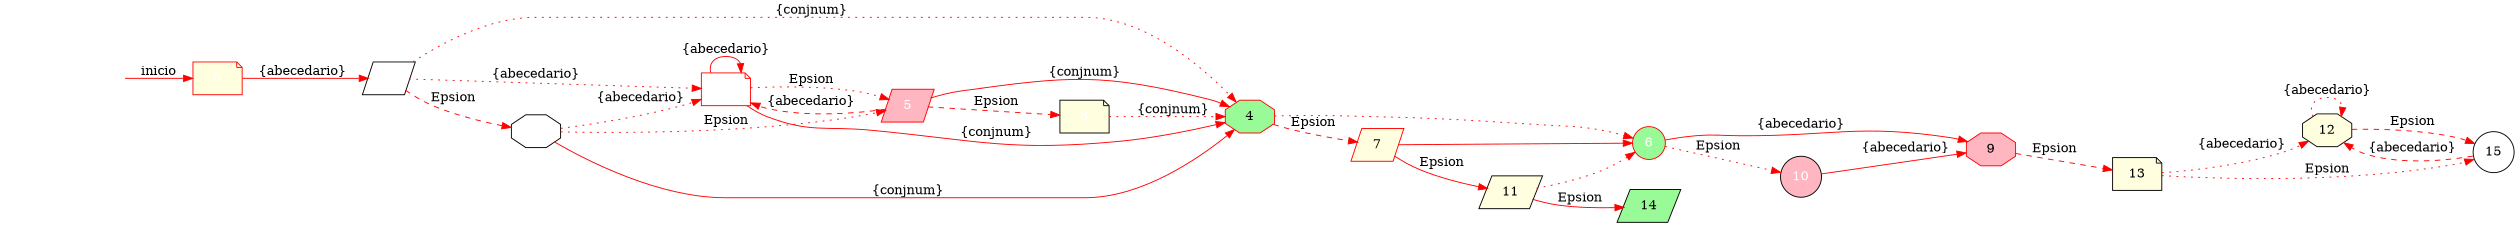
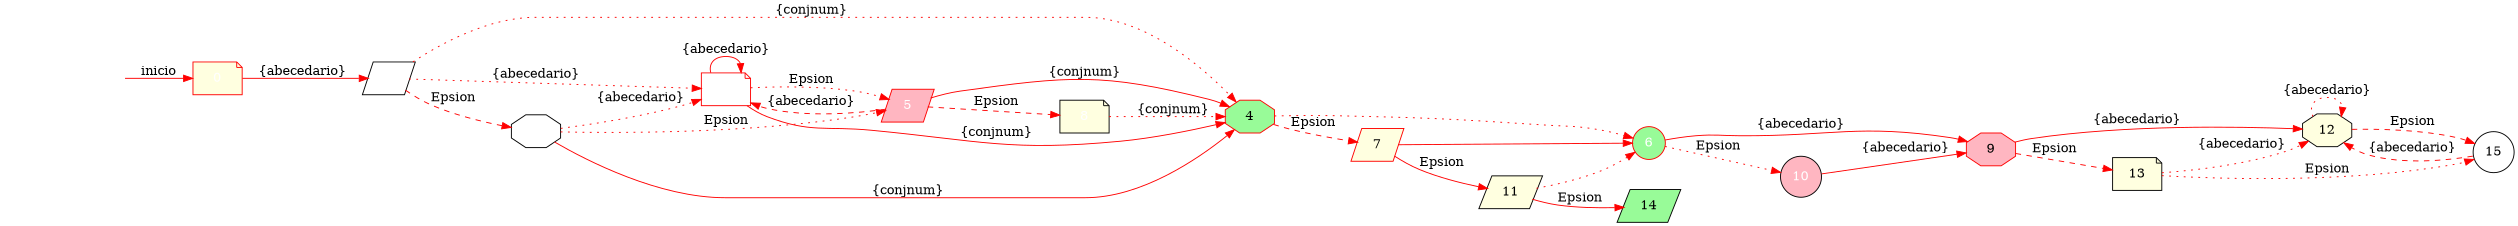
none -> (2154, 128)
